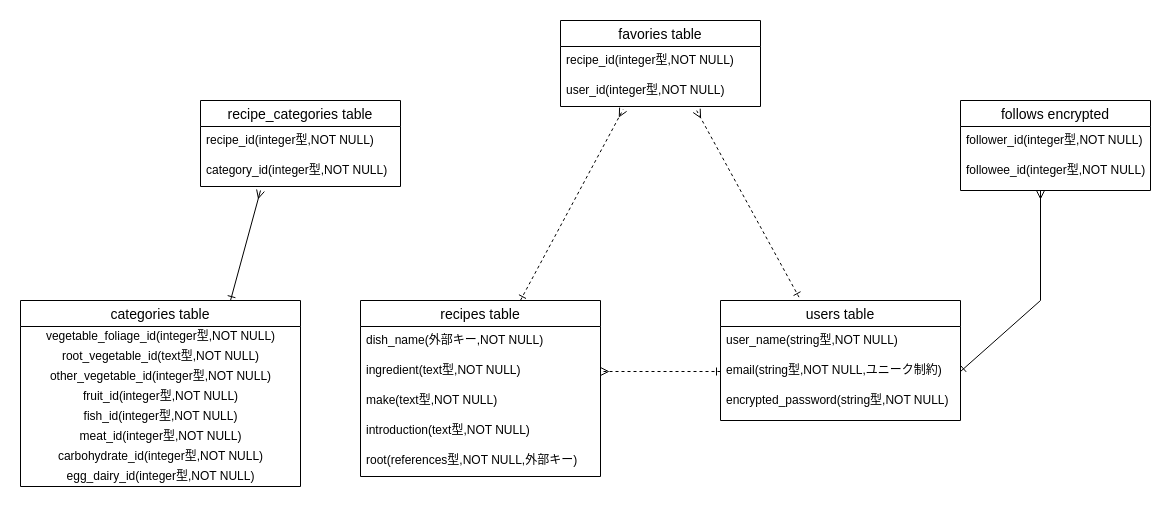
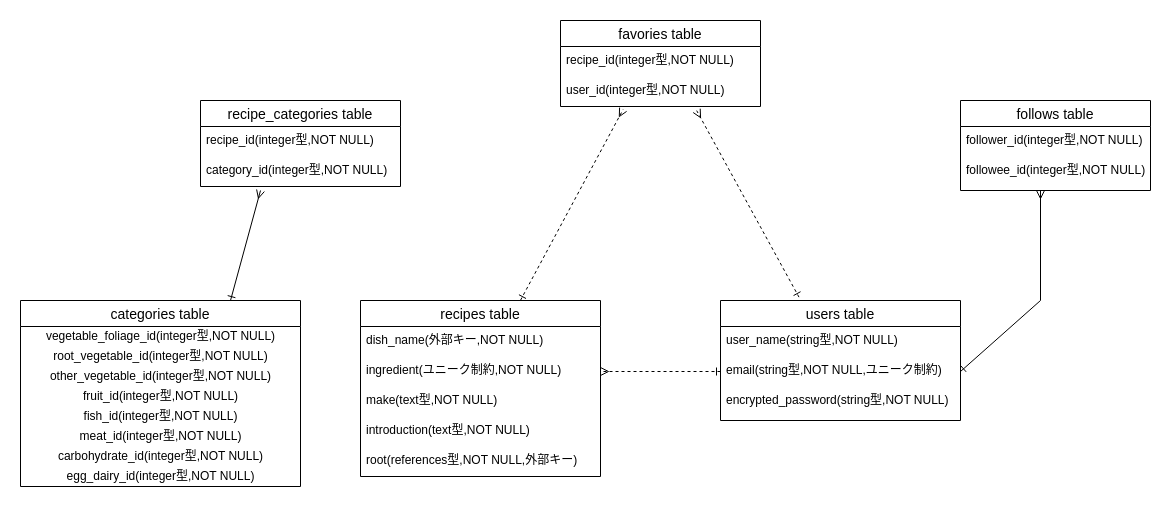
(1055, 114) -> (1055, 114)
(161, 357) -> (161, 357)
(450, 370) -> (466, 370)
